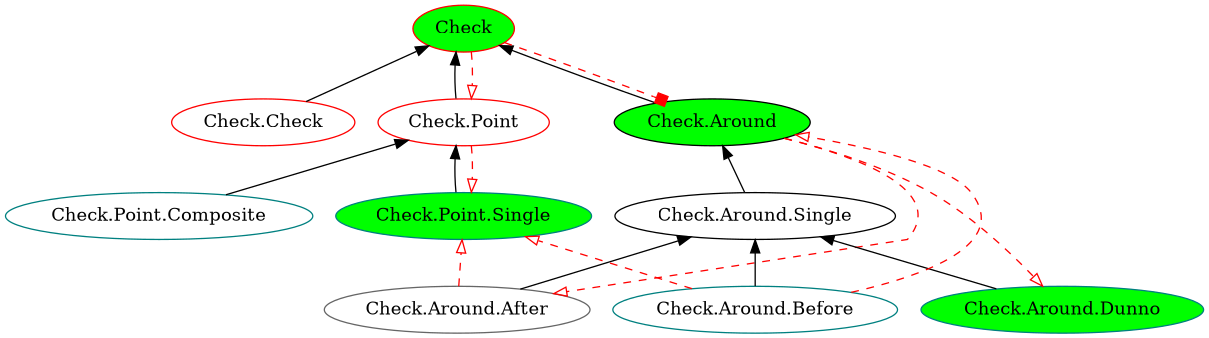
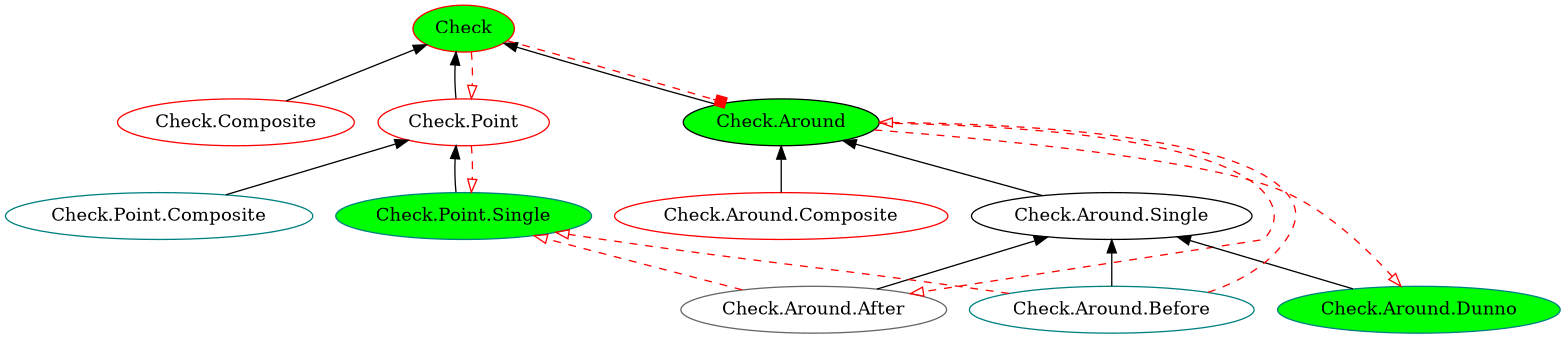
(263, 122) -> (236, 122)
none -> (781, 216)
